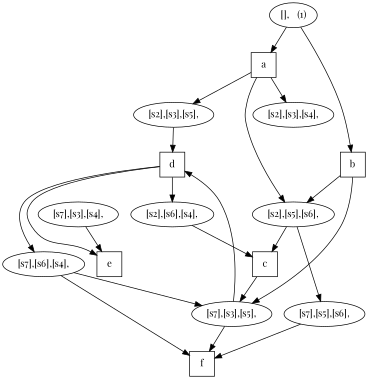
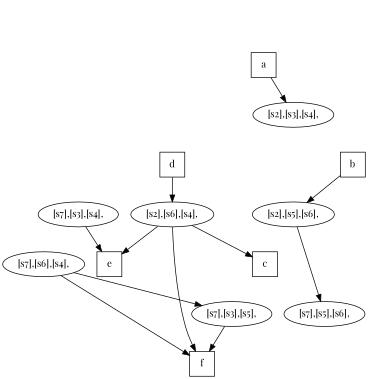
(293, 15) -> none
(174, 115) -> none
(251, 139) -> none
(36, 194) -> none
(35, 200) -> (143, 238)
(231, 231) -> none
(281, 236) -> none
(323, 251) -> none
(250, 286) -> none
(261, 340) -> (178, 287)
